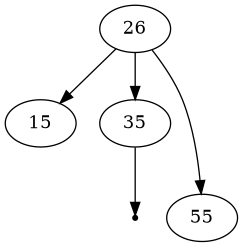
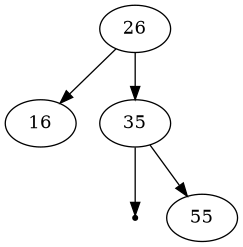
(187, 111) -> (165, 165)
(41, 123) -> (41, 123)
